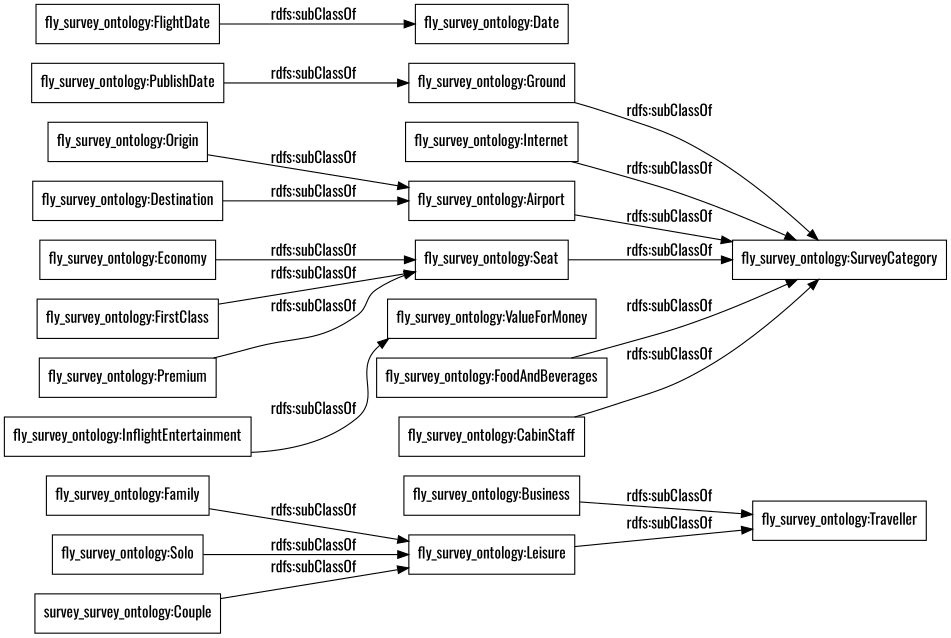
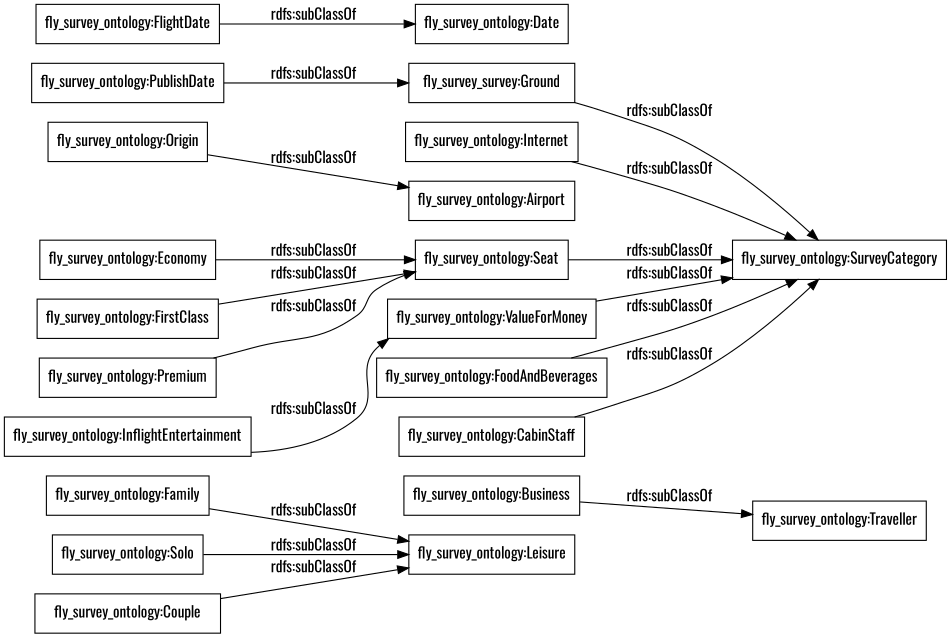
(492, 83) -> (492, 83)
(128, 201) -> none
(648, 227) -> (659, 290)
(658, 538) -> none
(128, 614) -> (128, 614)
